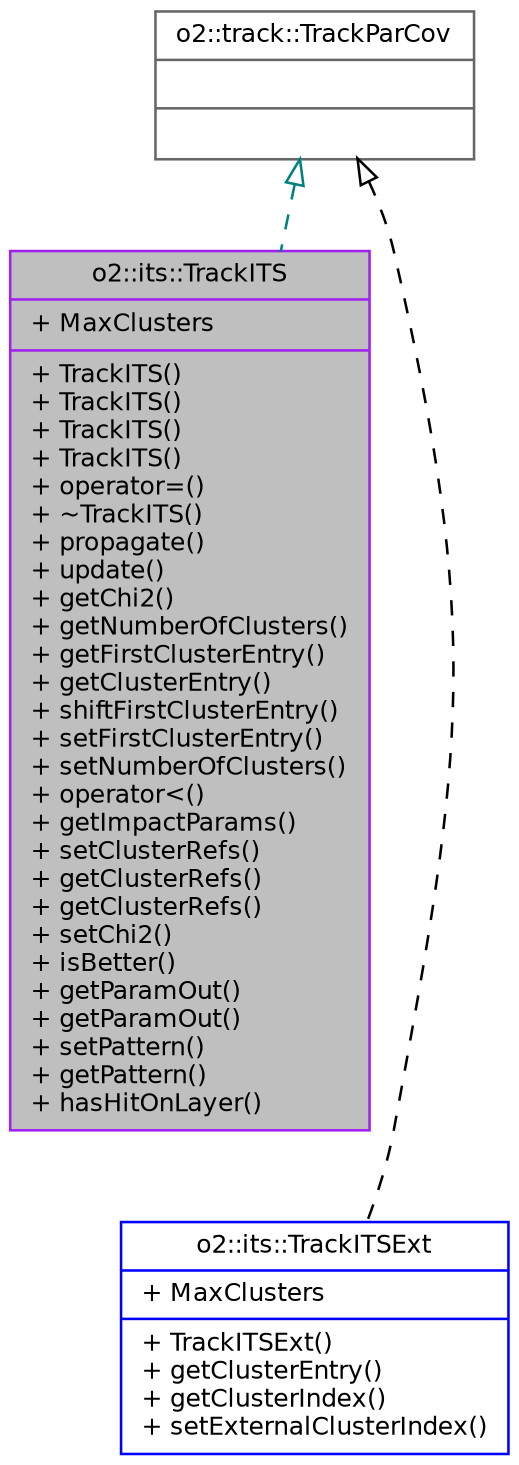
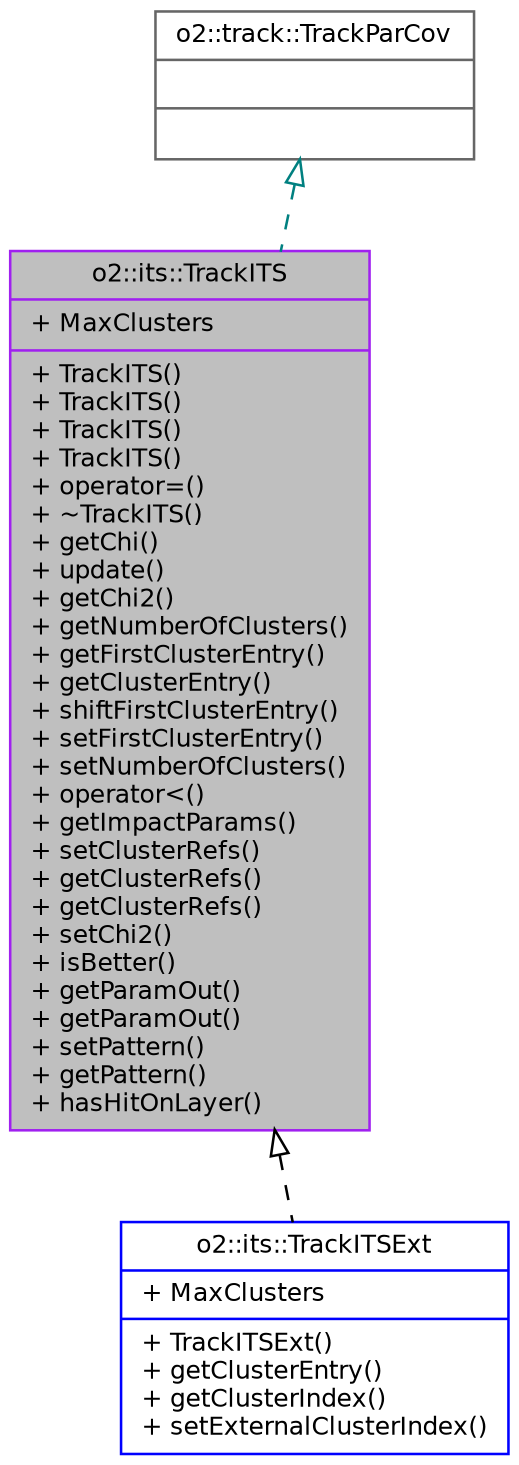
(119, 543) -> (96, 543)
(453, 702) -> (286, 1189)
